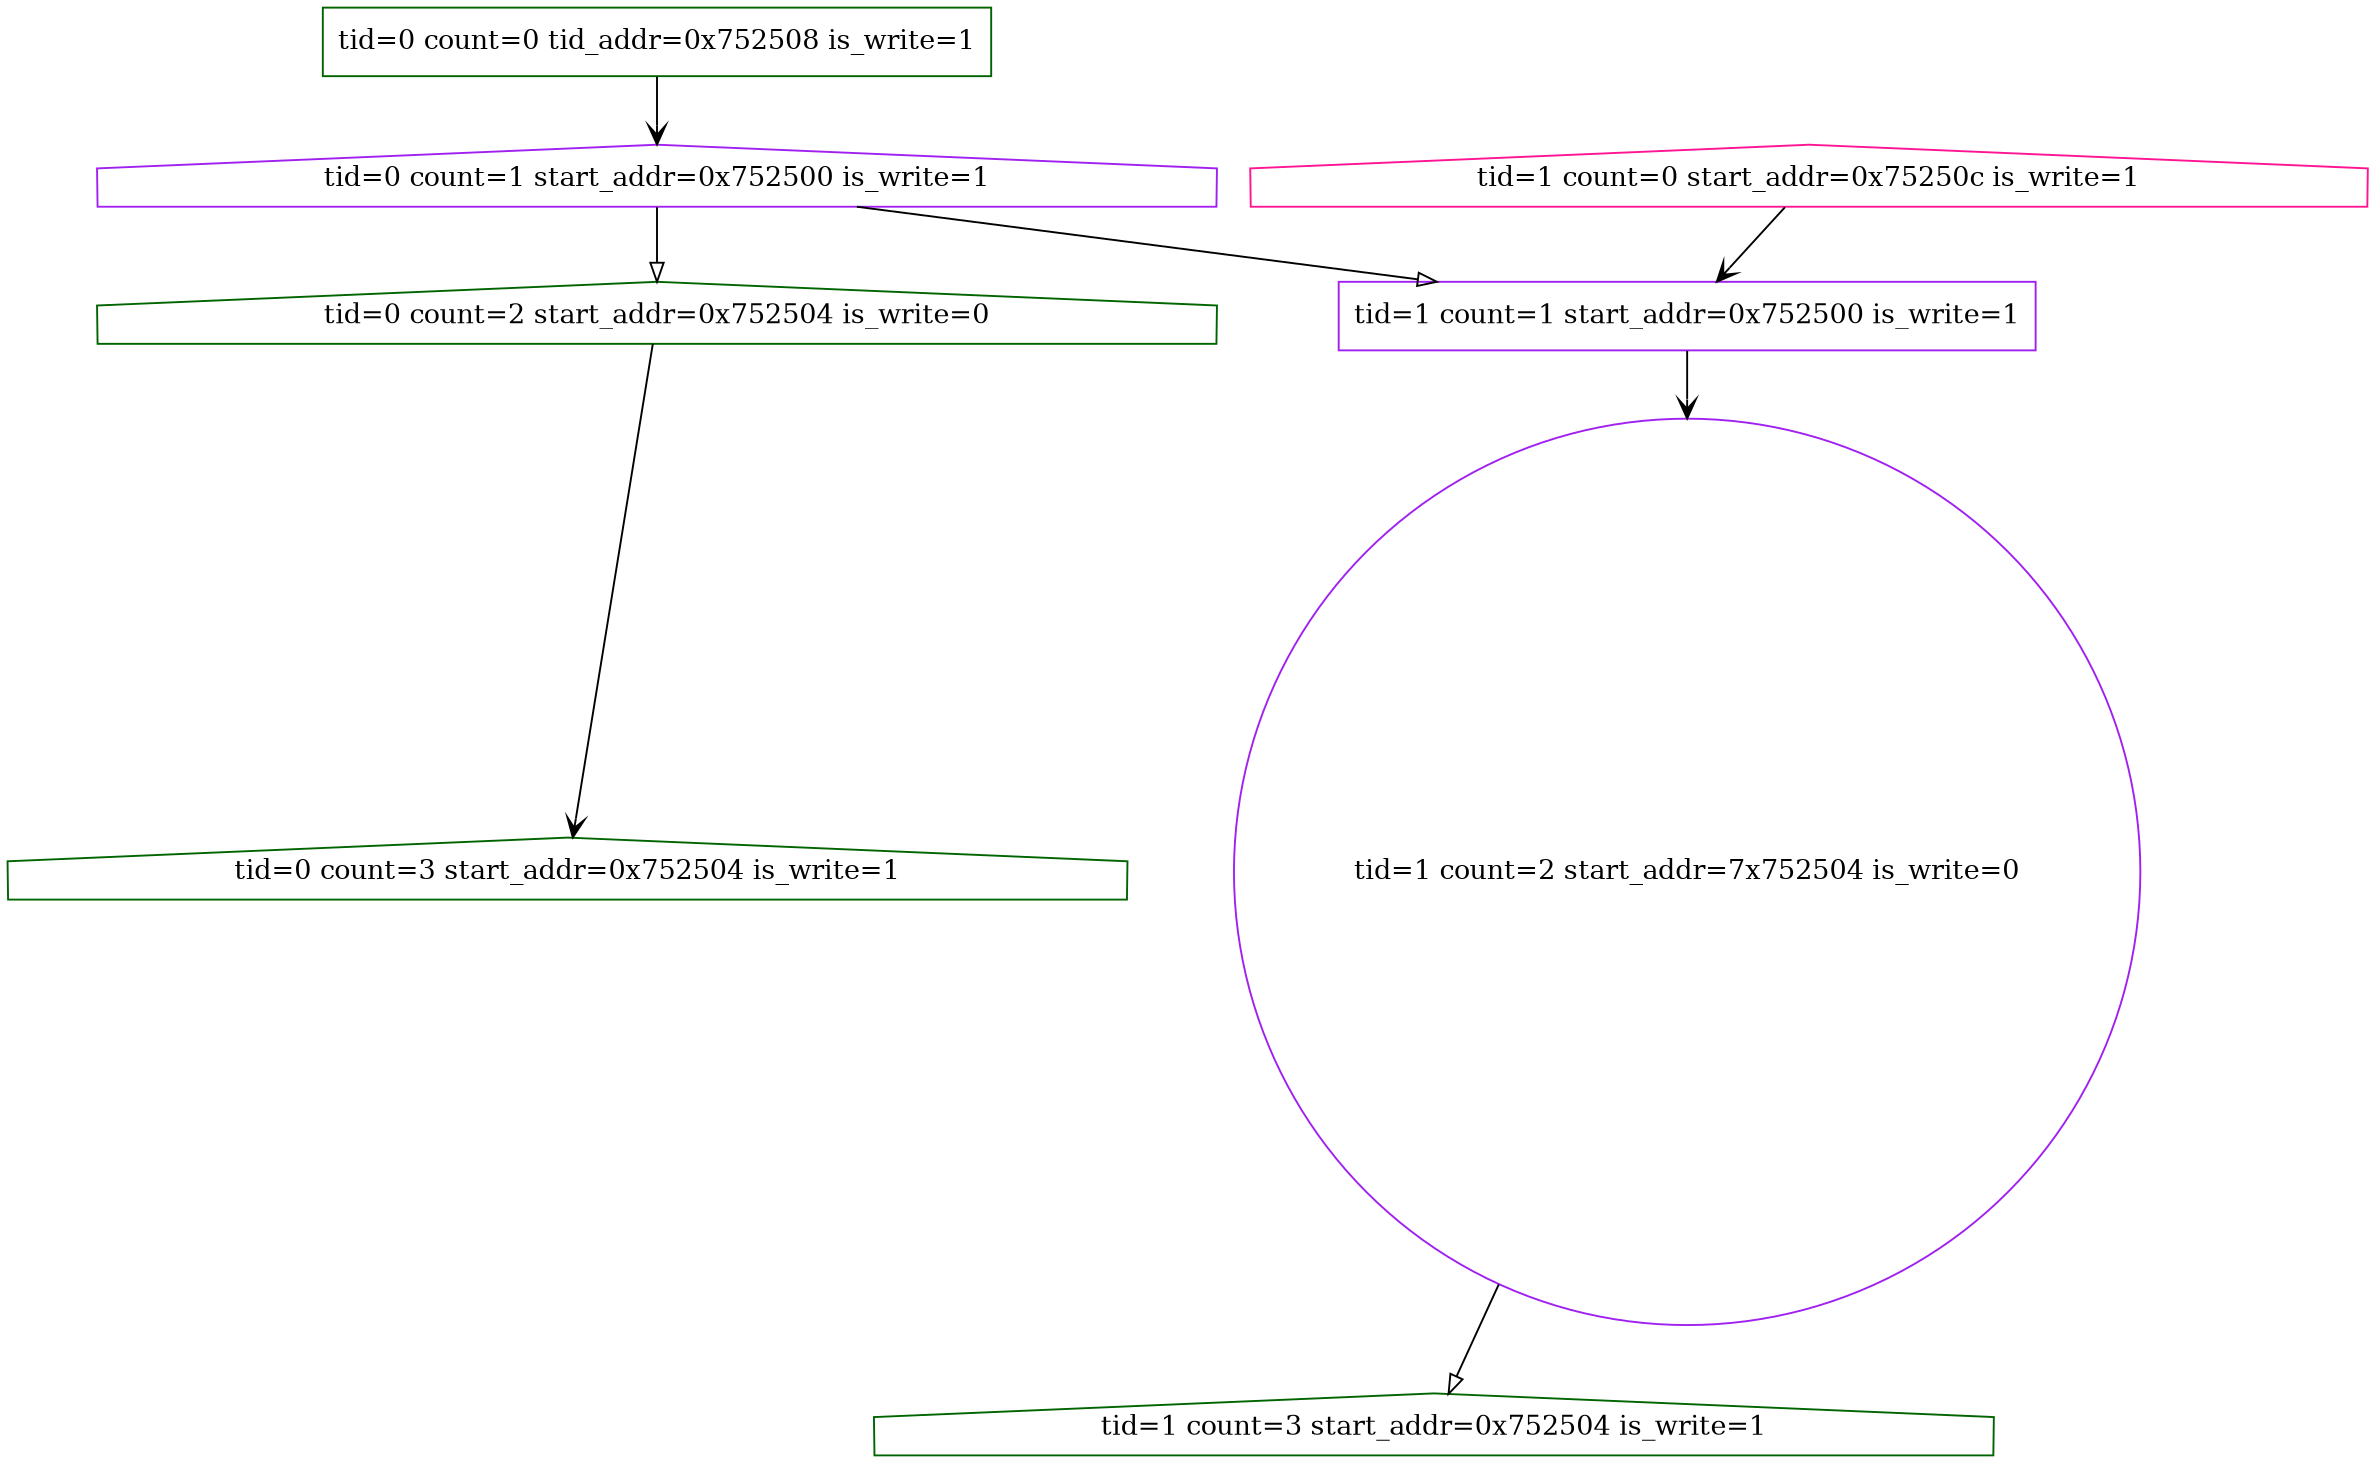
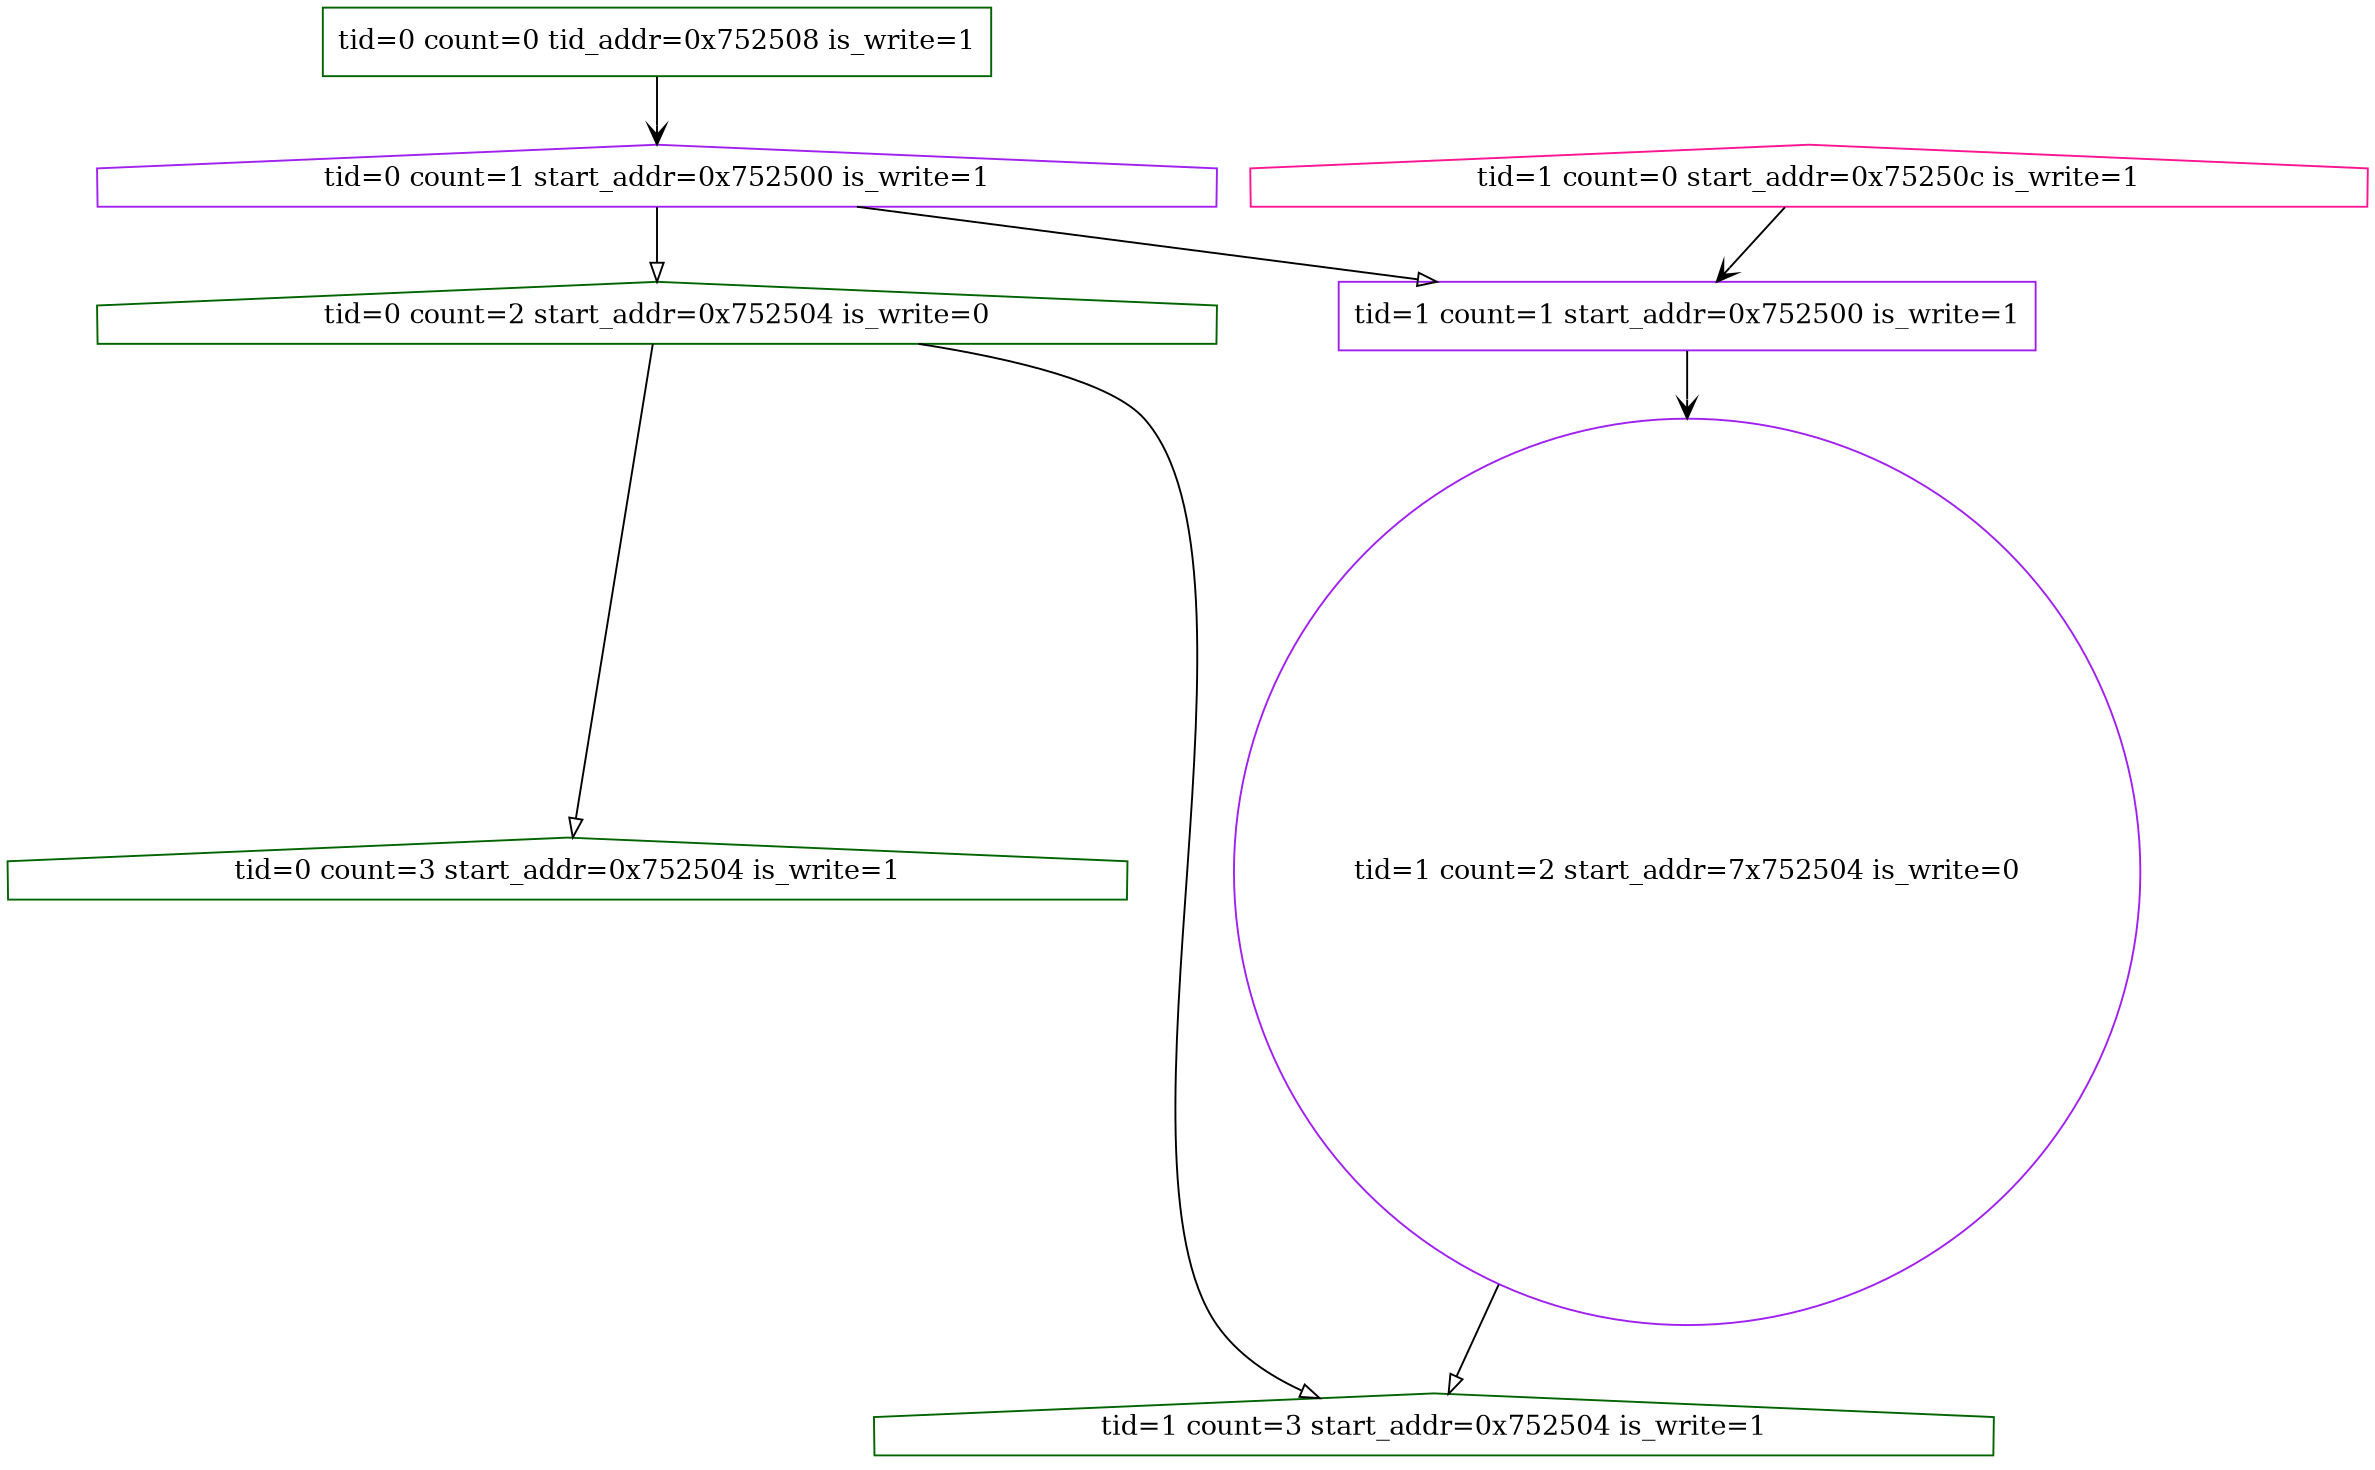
(614, 581) -> (614, 581)
none -> (1191, 804)
